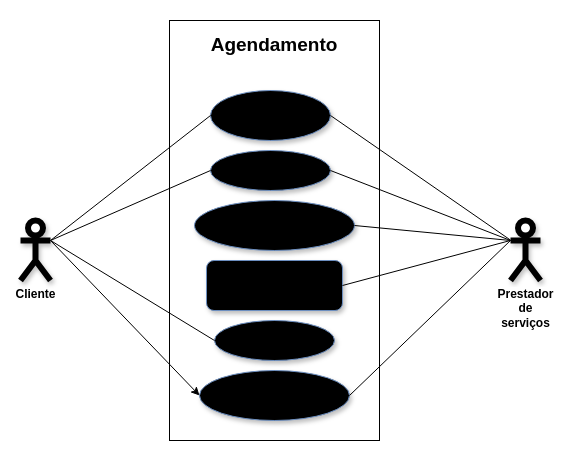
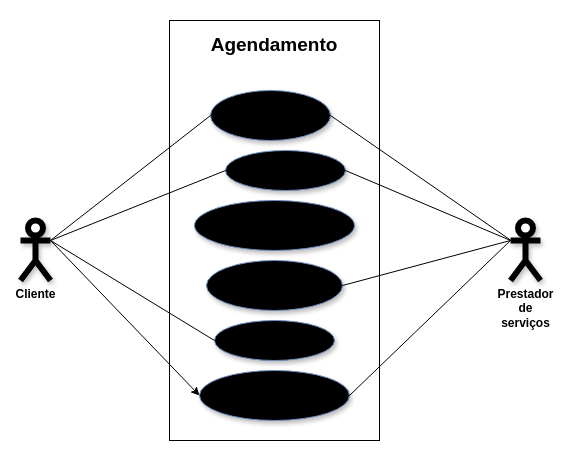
(271, 171) -> (286, 171)
(430, 233) -> none
(275, 286) -> (275, 286)
